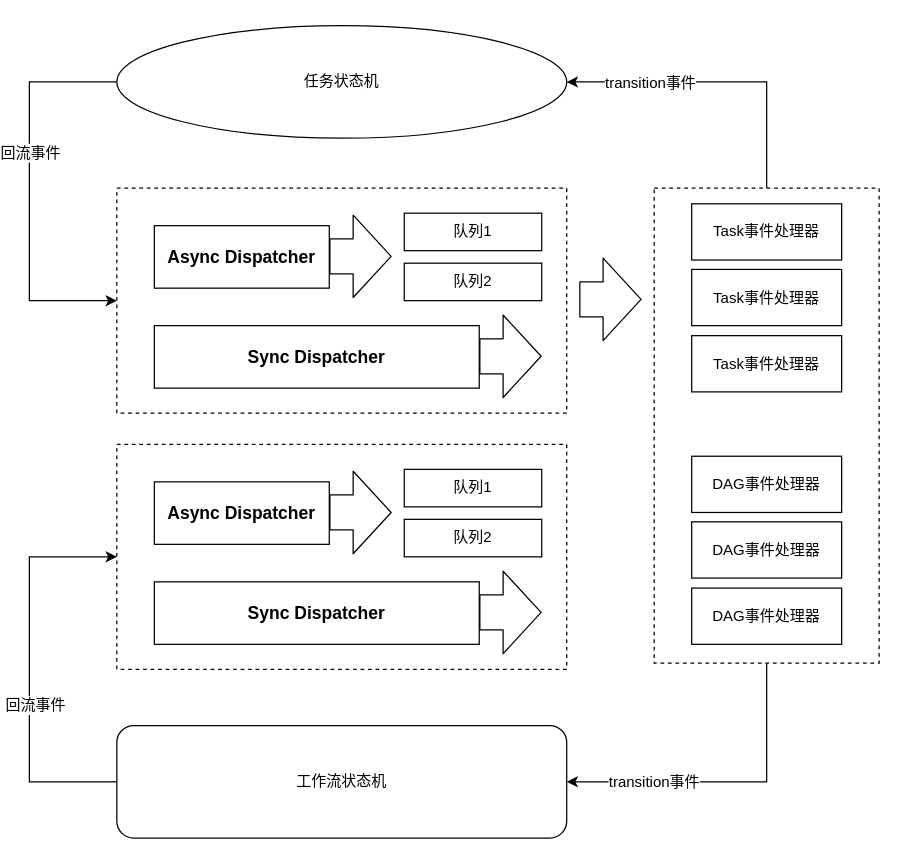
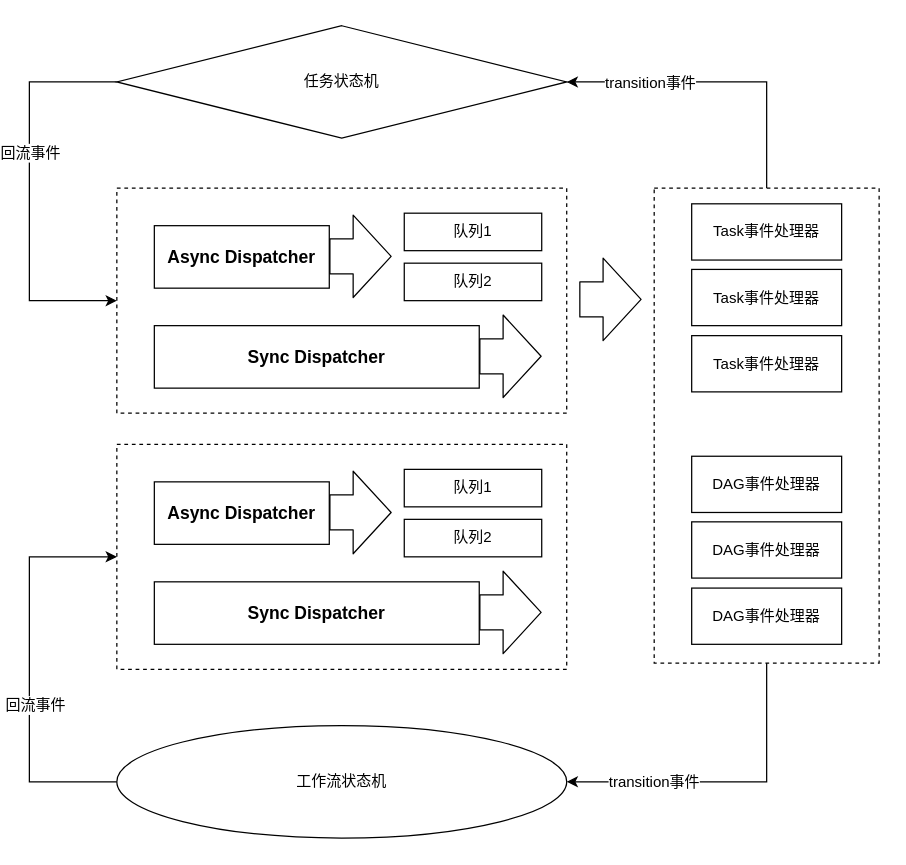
(342, 82) -> (342, 82)
(342, 782) -> (342, 782)
